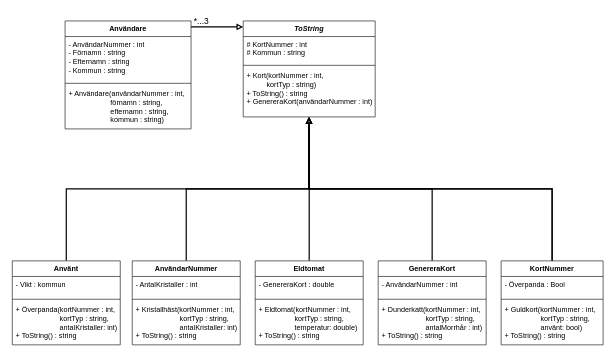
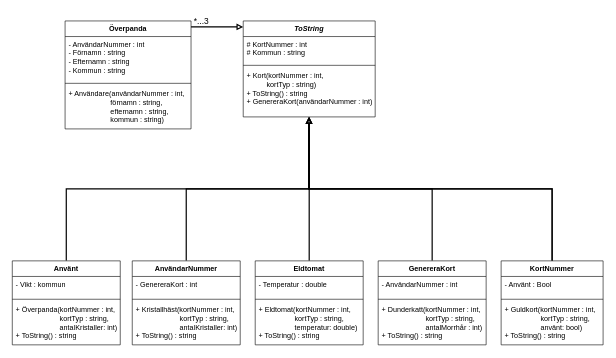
(128, 29) -> (128, 29)
(174, 285) -> (172, 285)
(301, 285) -> (297, 285)
(537, 285) -> (530, 285)
